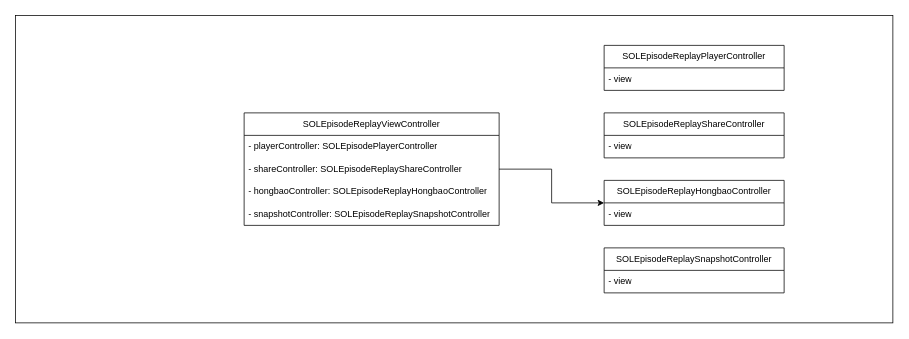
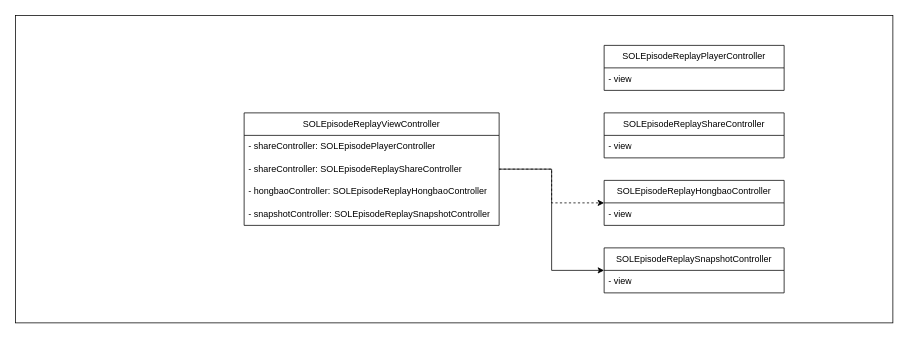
(353, 147) -> (351, 147)
(575, 203) -> (575, 203)
none -> (552, 260)
